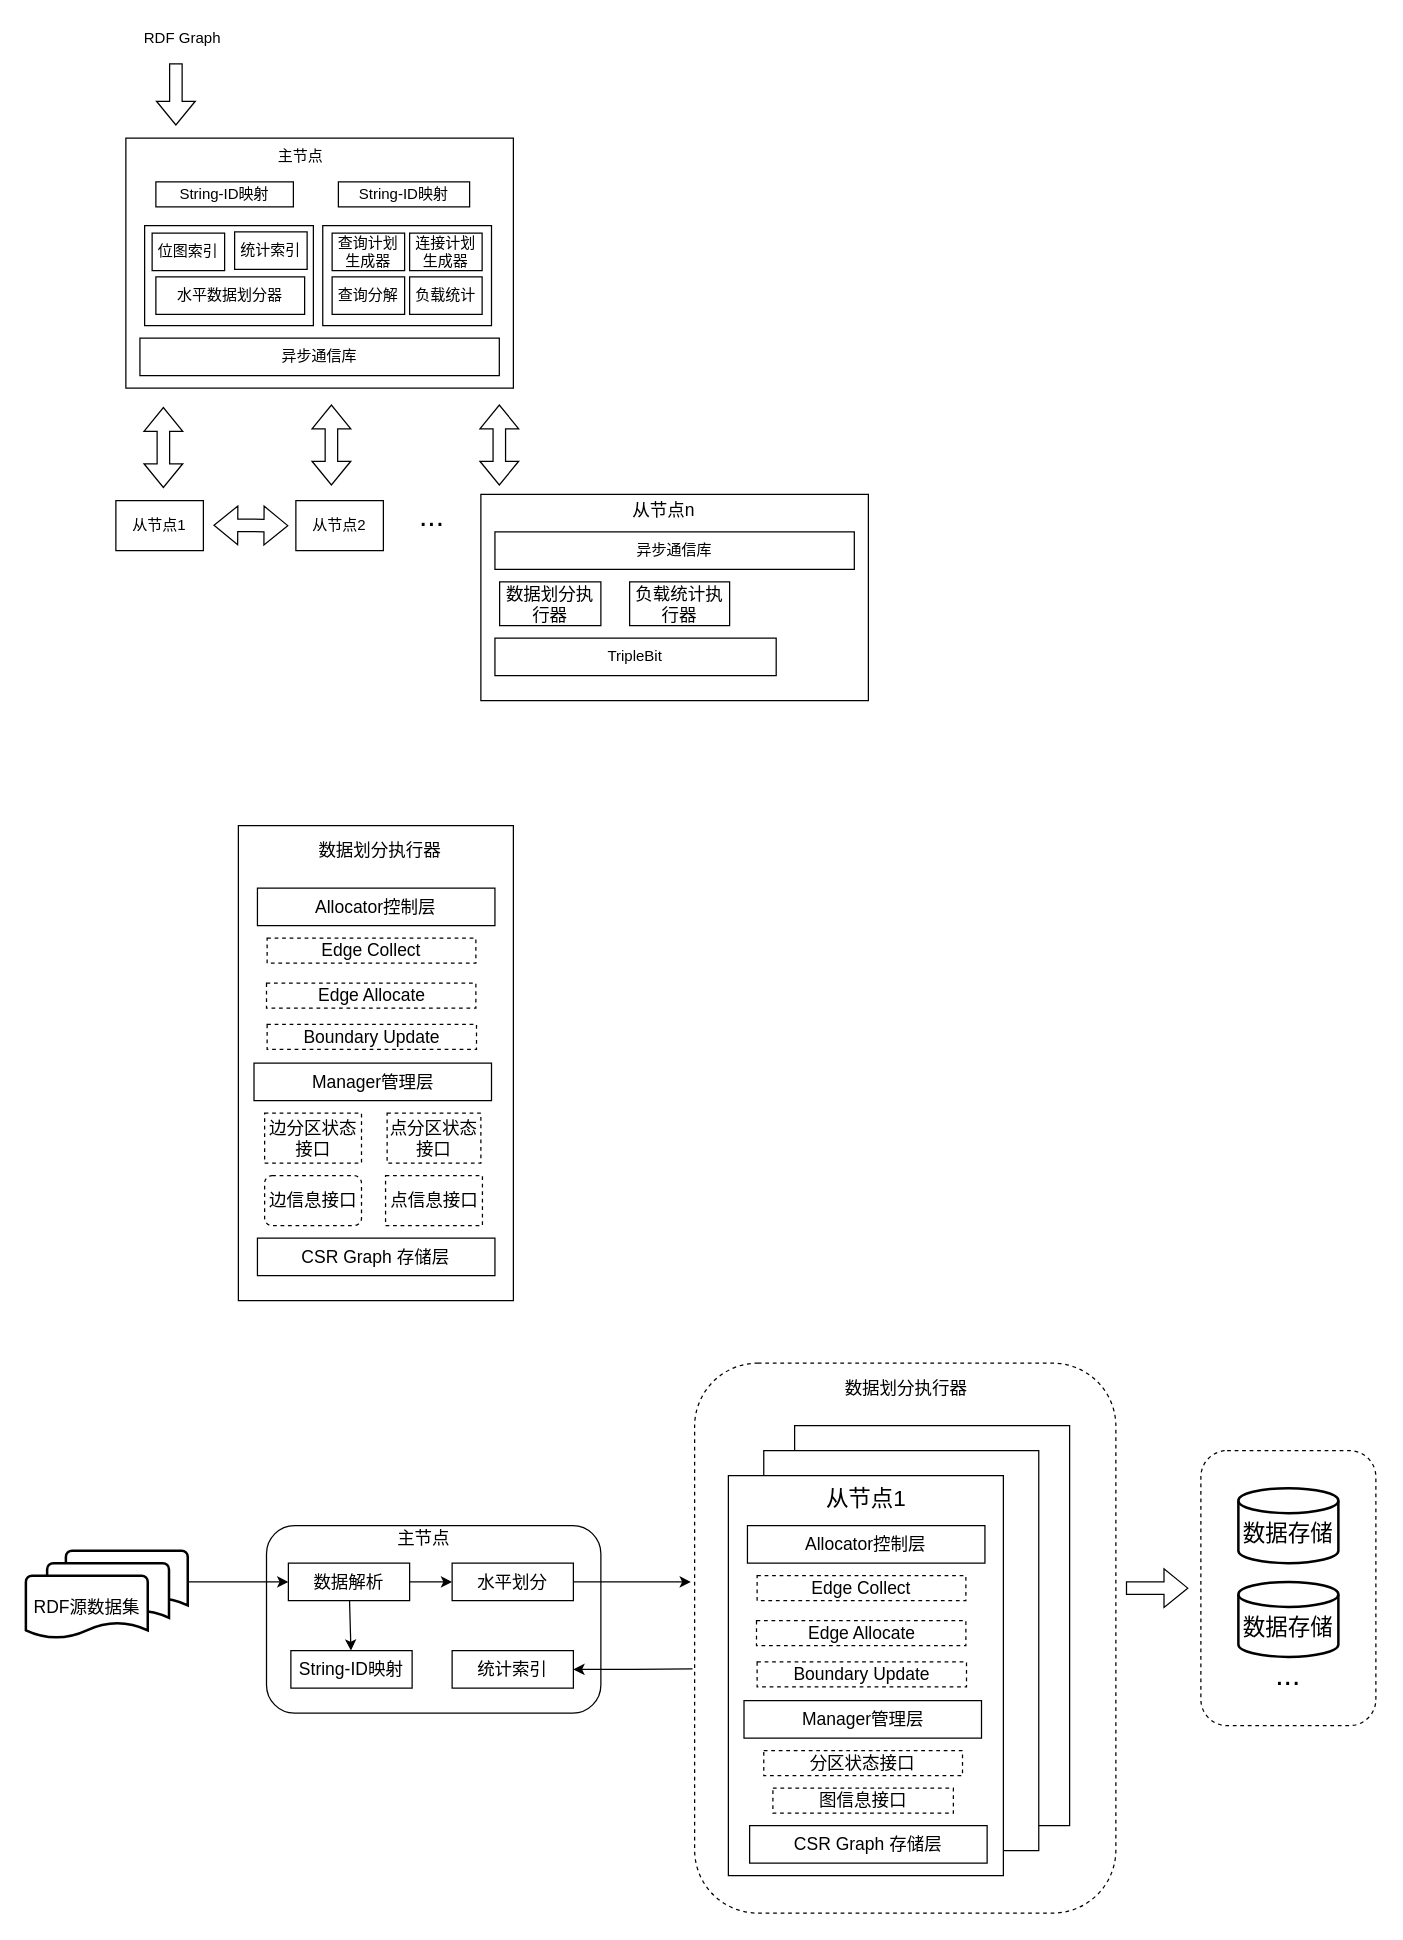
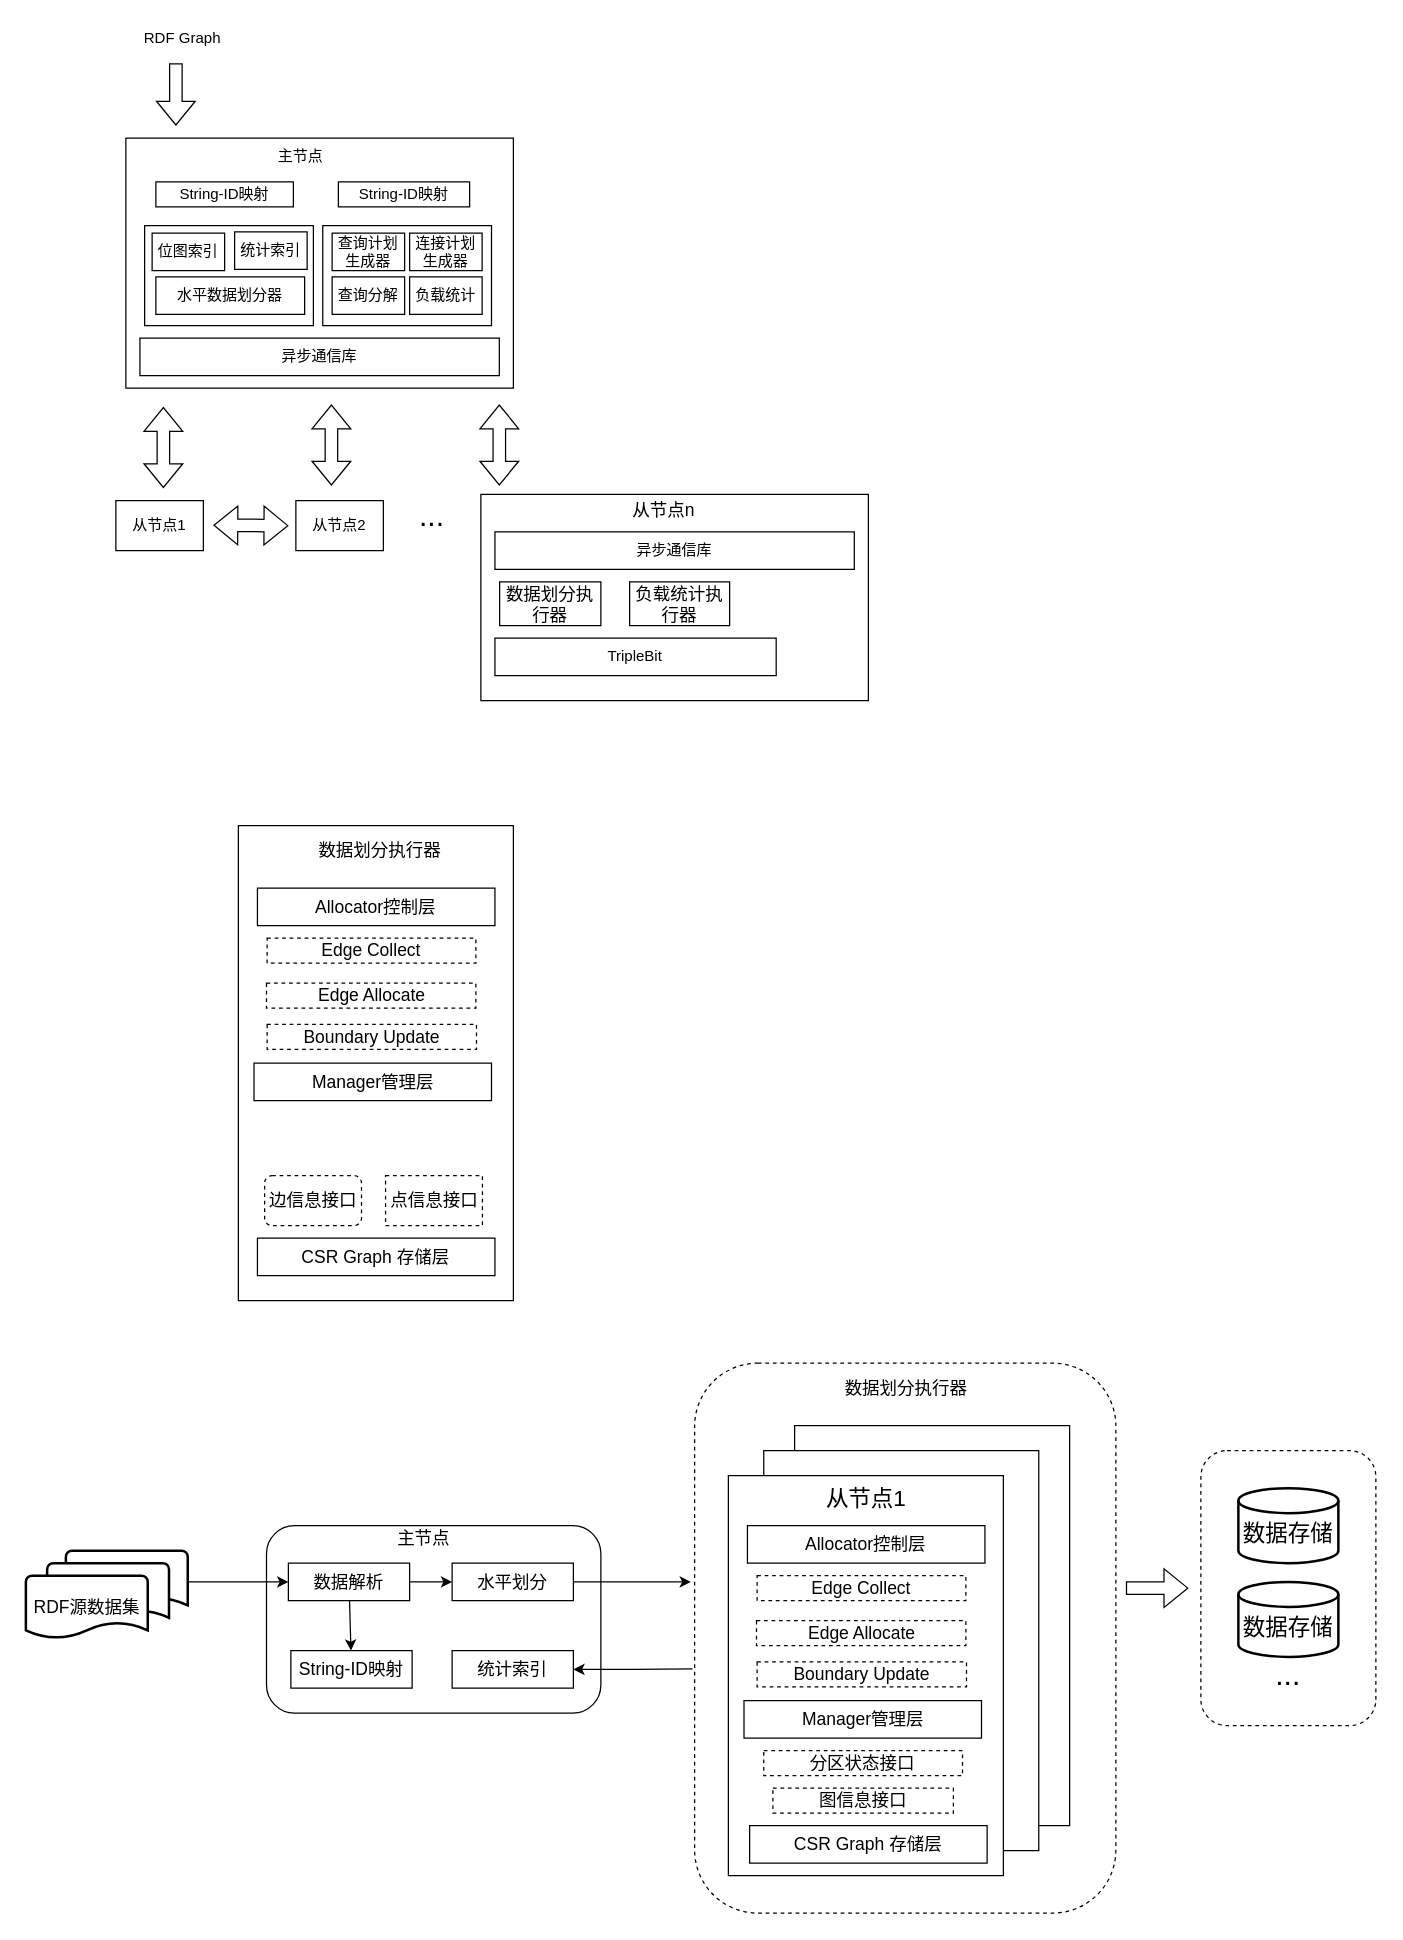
(313, 1138) -> none
(434, 1138) -> none
